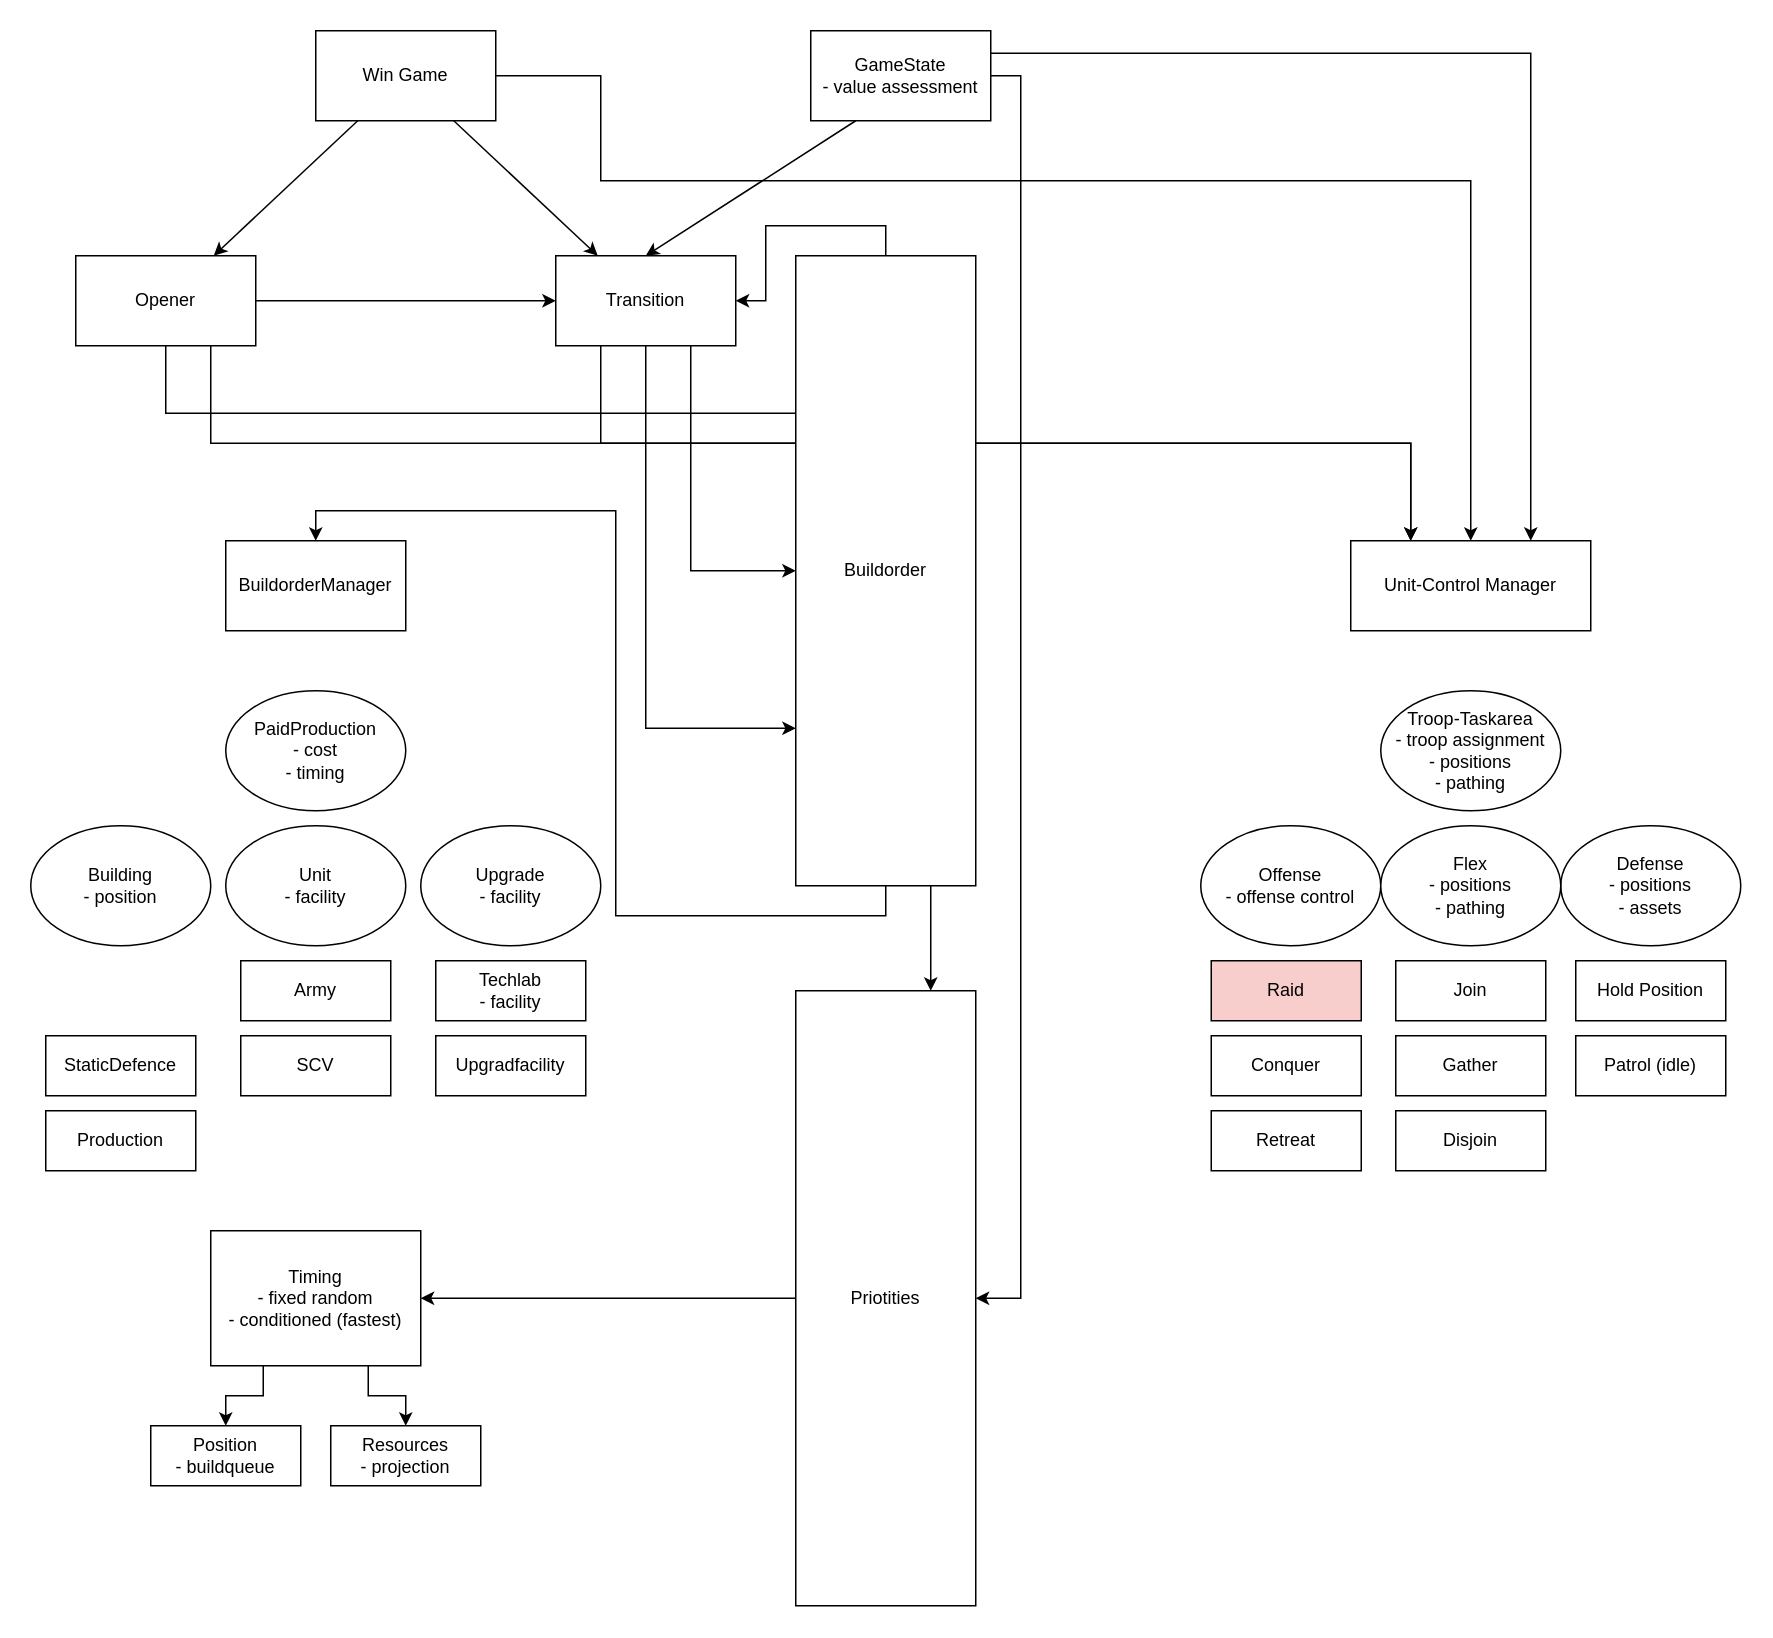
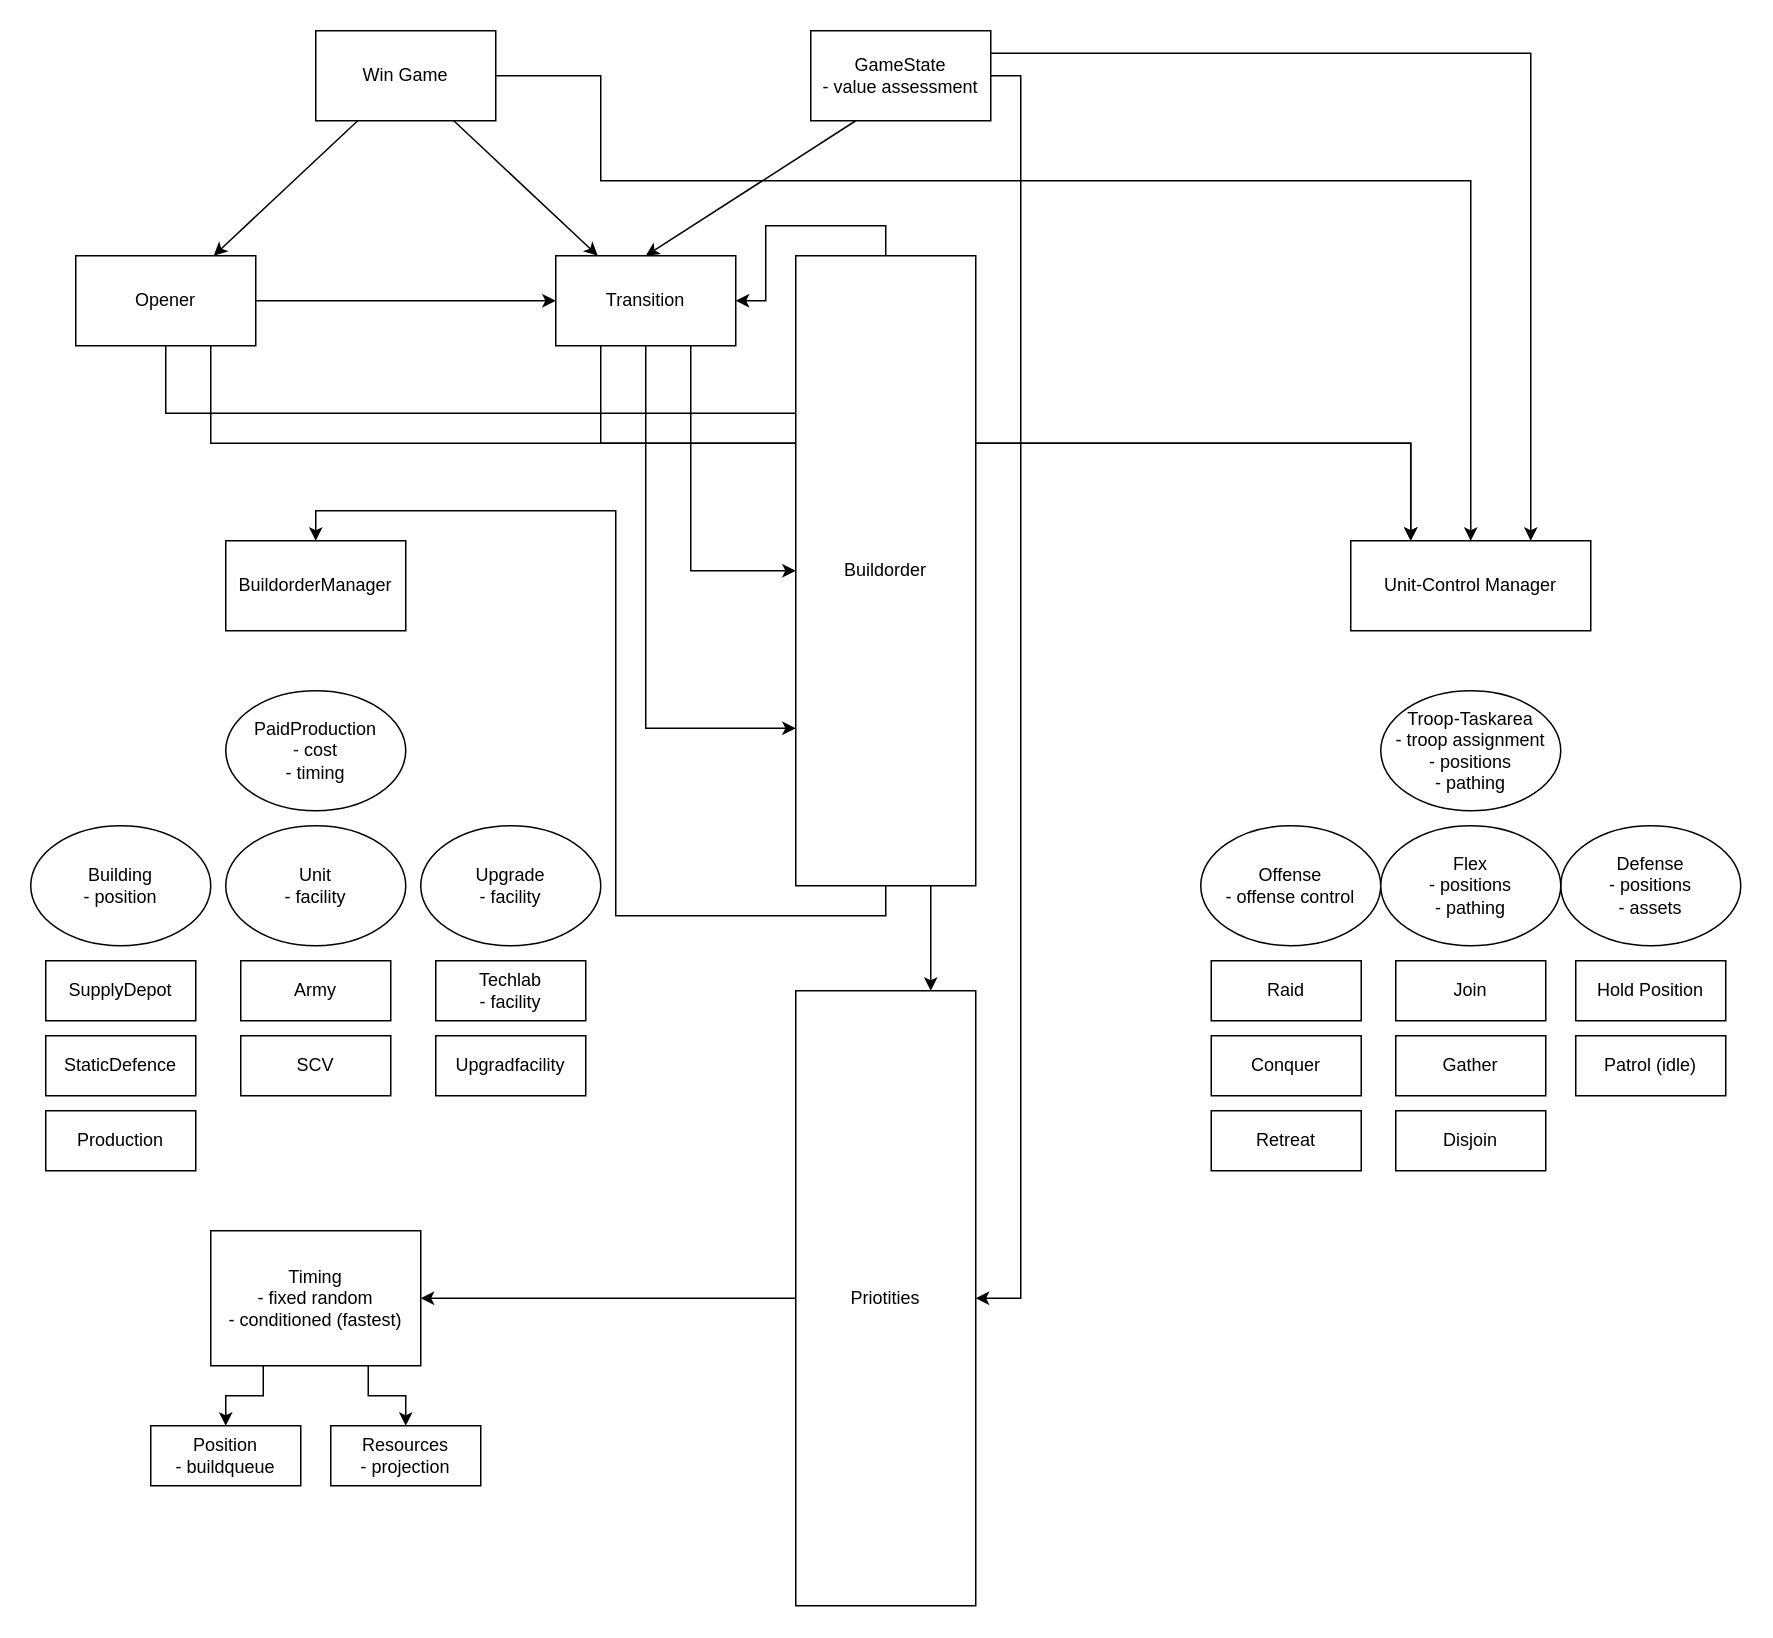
none -> (121, 991)
(1286, 991) -> (1286, 991)
